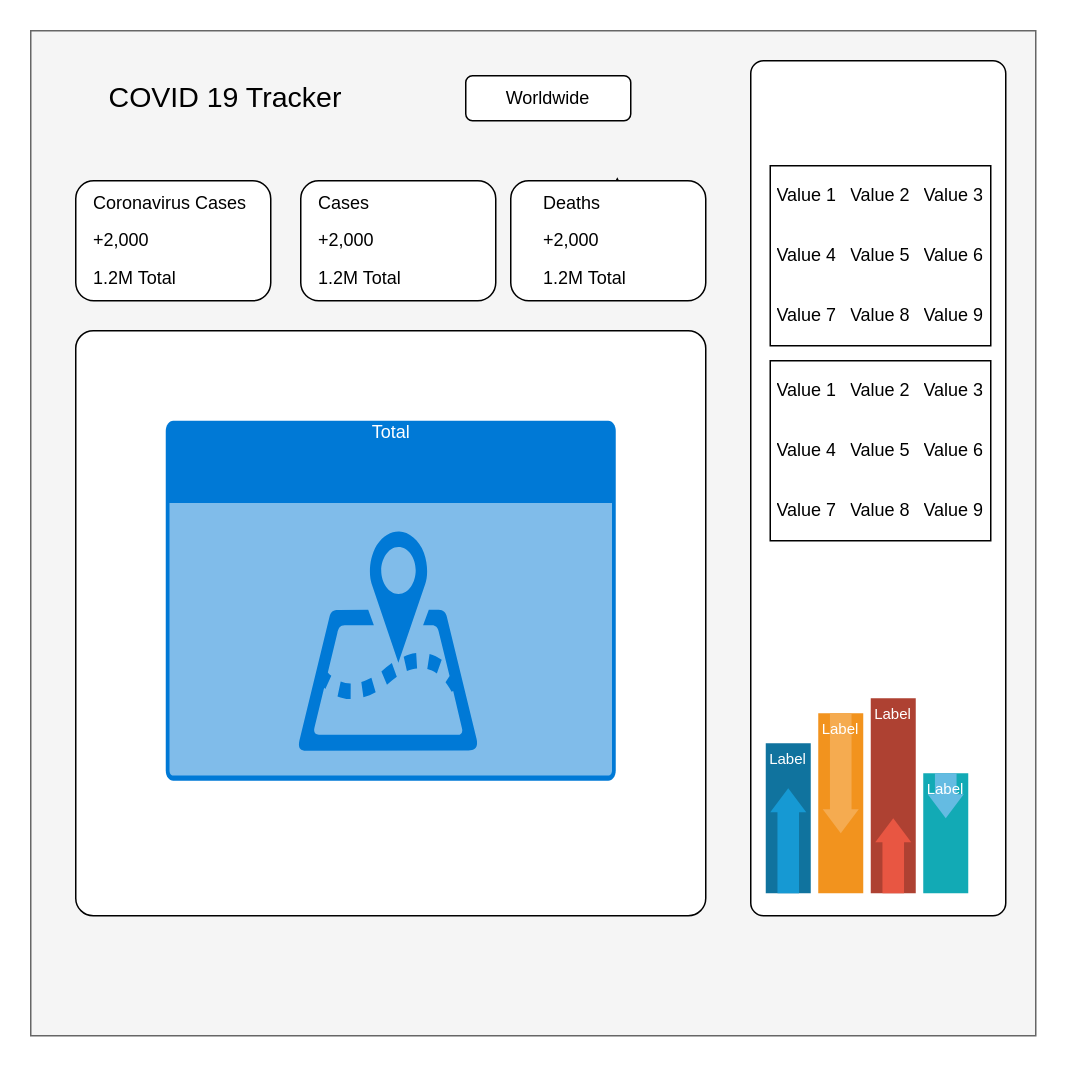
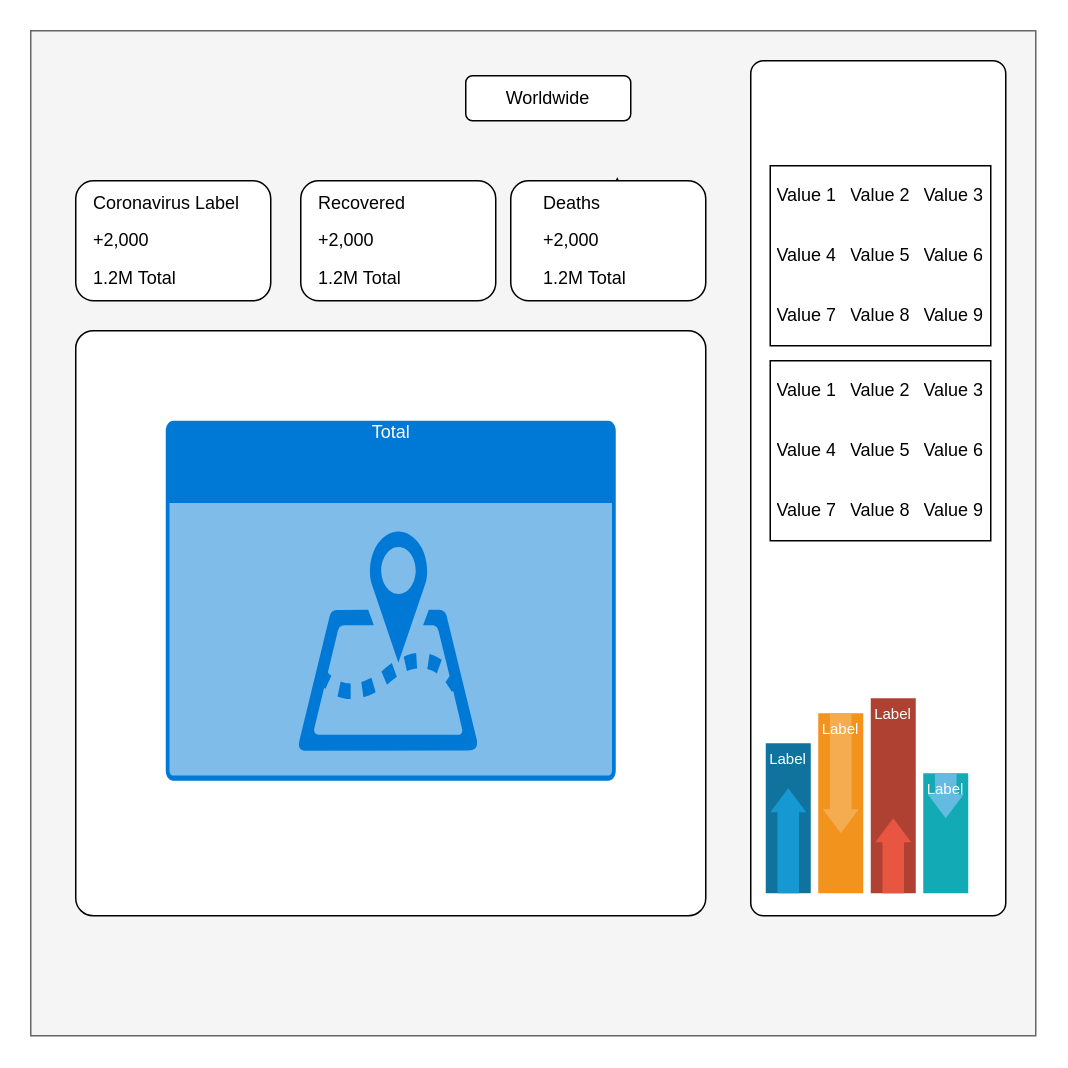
(226, 98) -> none
(175, 203) -> (172, 203)
(344, 203) -> (364, 203)
